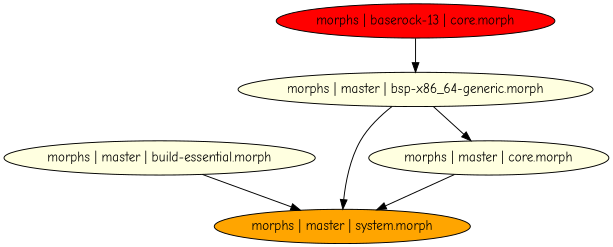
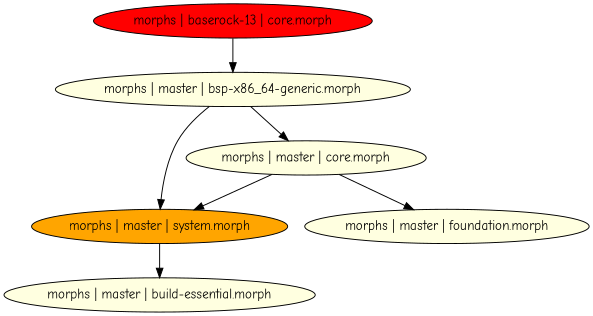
(247, 191) -> (160, 256)
none -> (447, 226)
